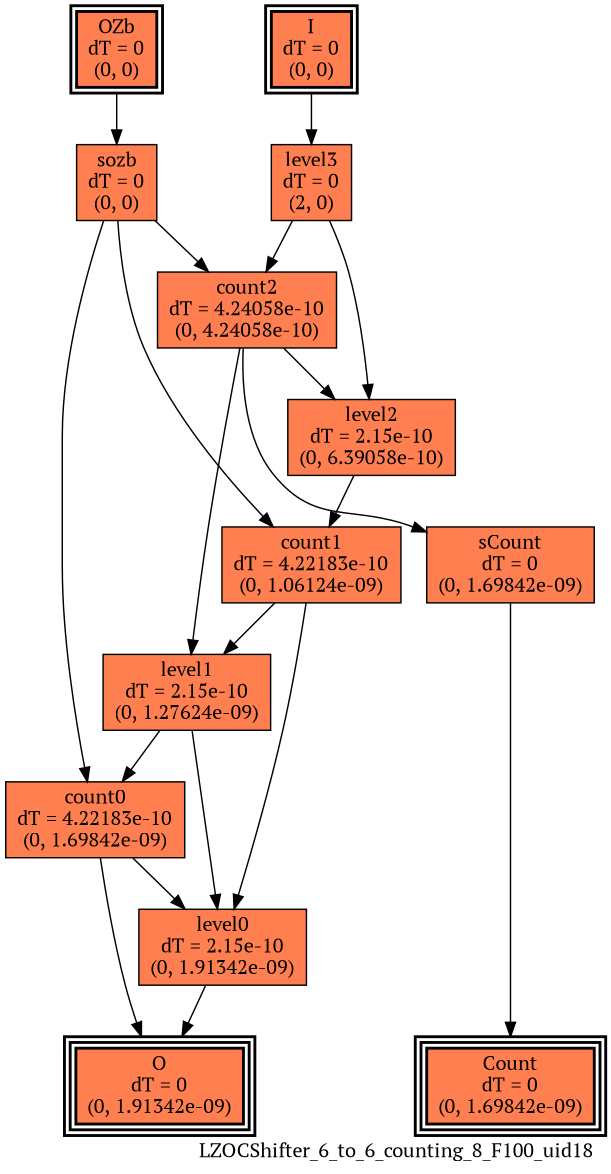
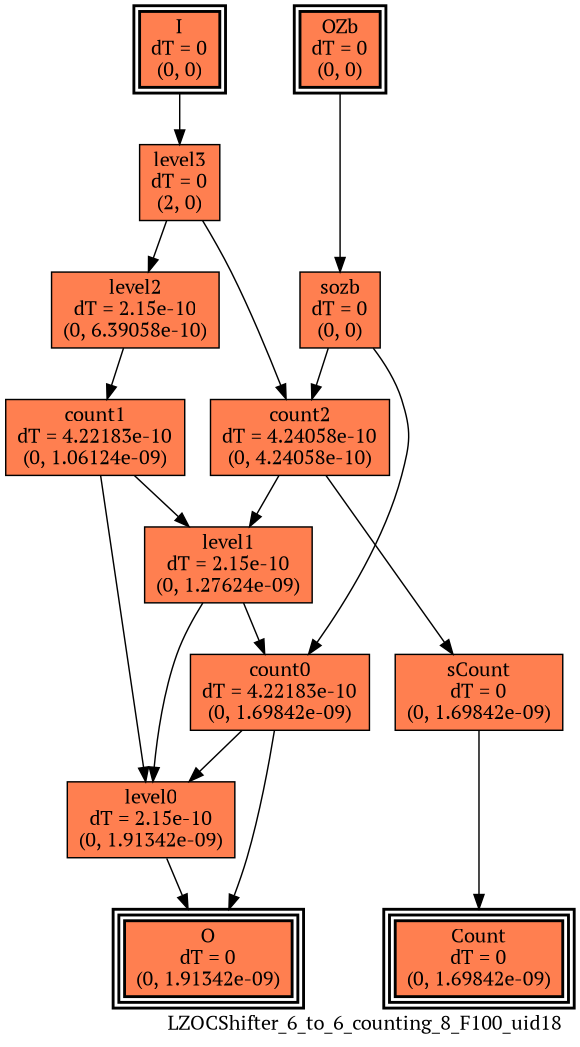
(304, 368) -> none
(161, 382) -> none
